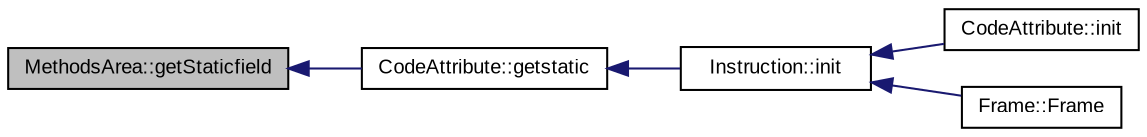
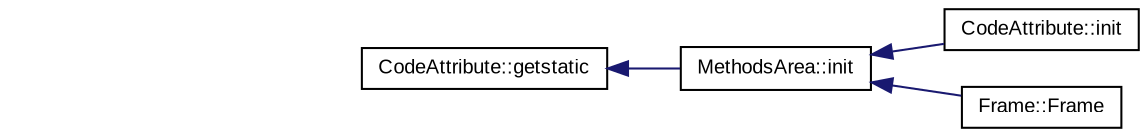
(148, 68) -> none
(776, 68) -> (776, 68)
